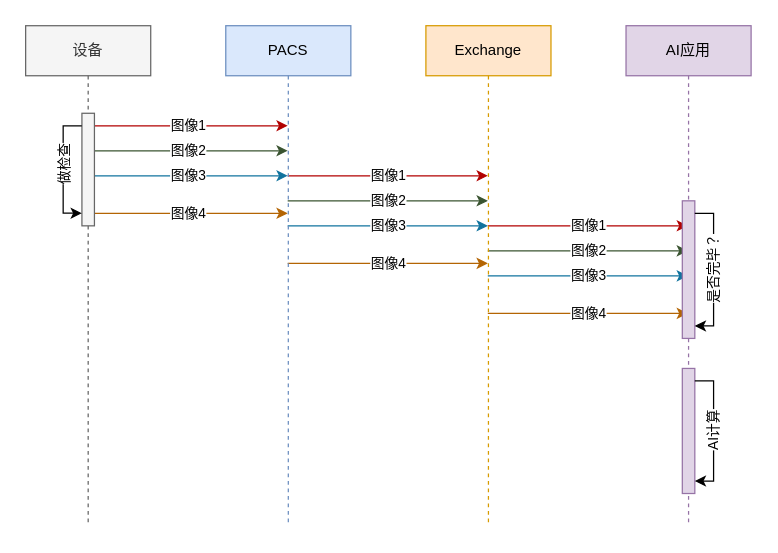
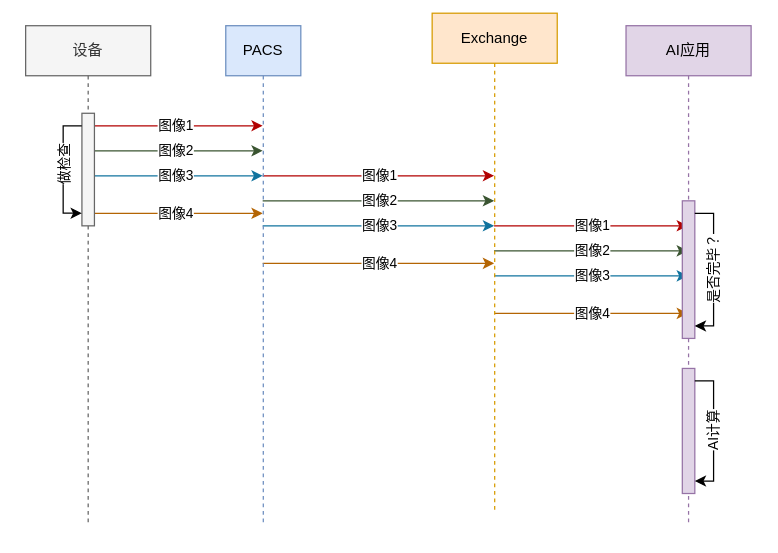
(288, 276) -> (263, 276)
(488, 276) -> (494, 263)
